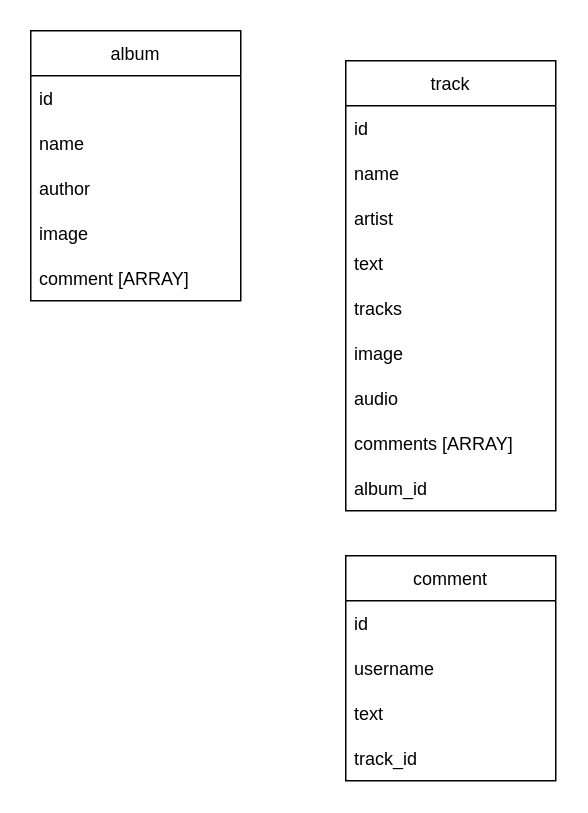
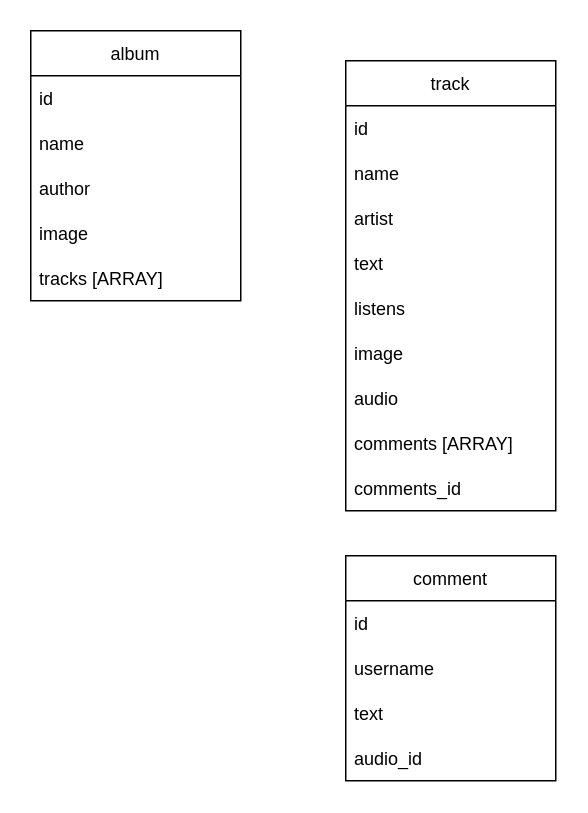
(112, 279) -> (107, 279)
(384, 309) -> (385, 309)
(390, 489) -> (407, 489)
(392, 759) -> (390, 759)
